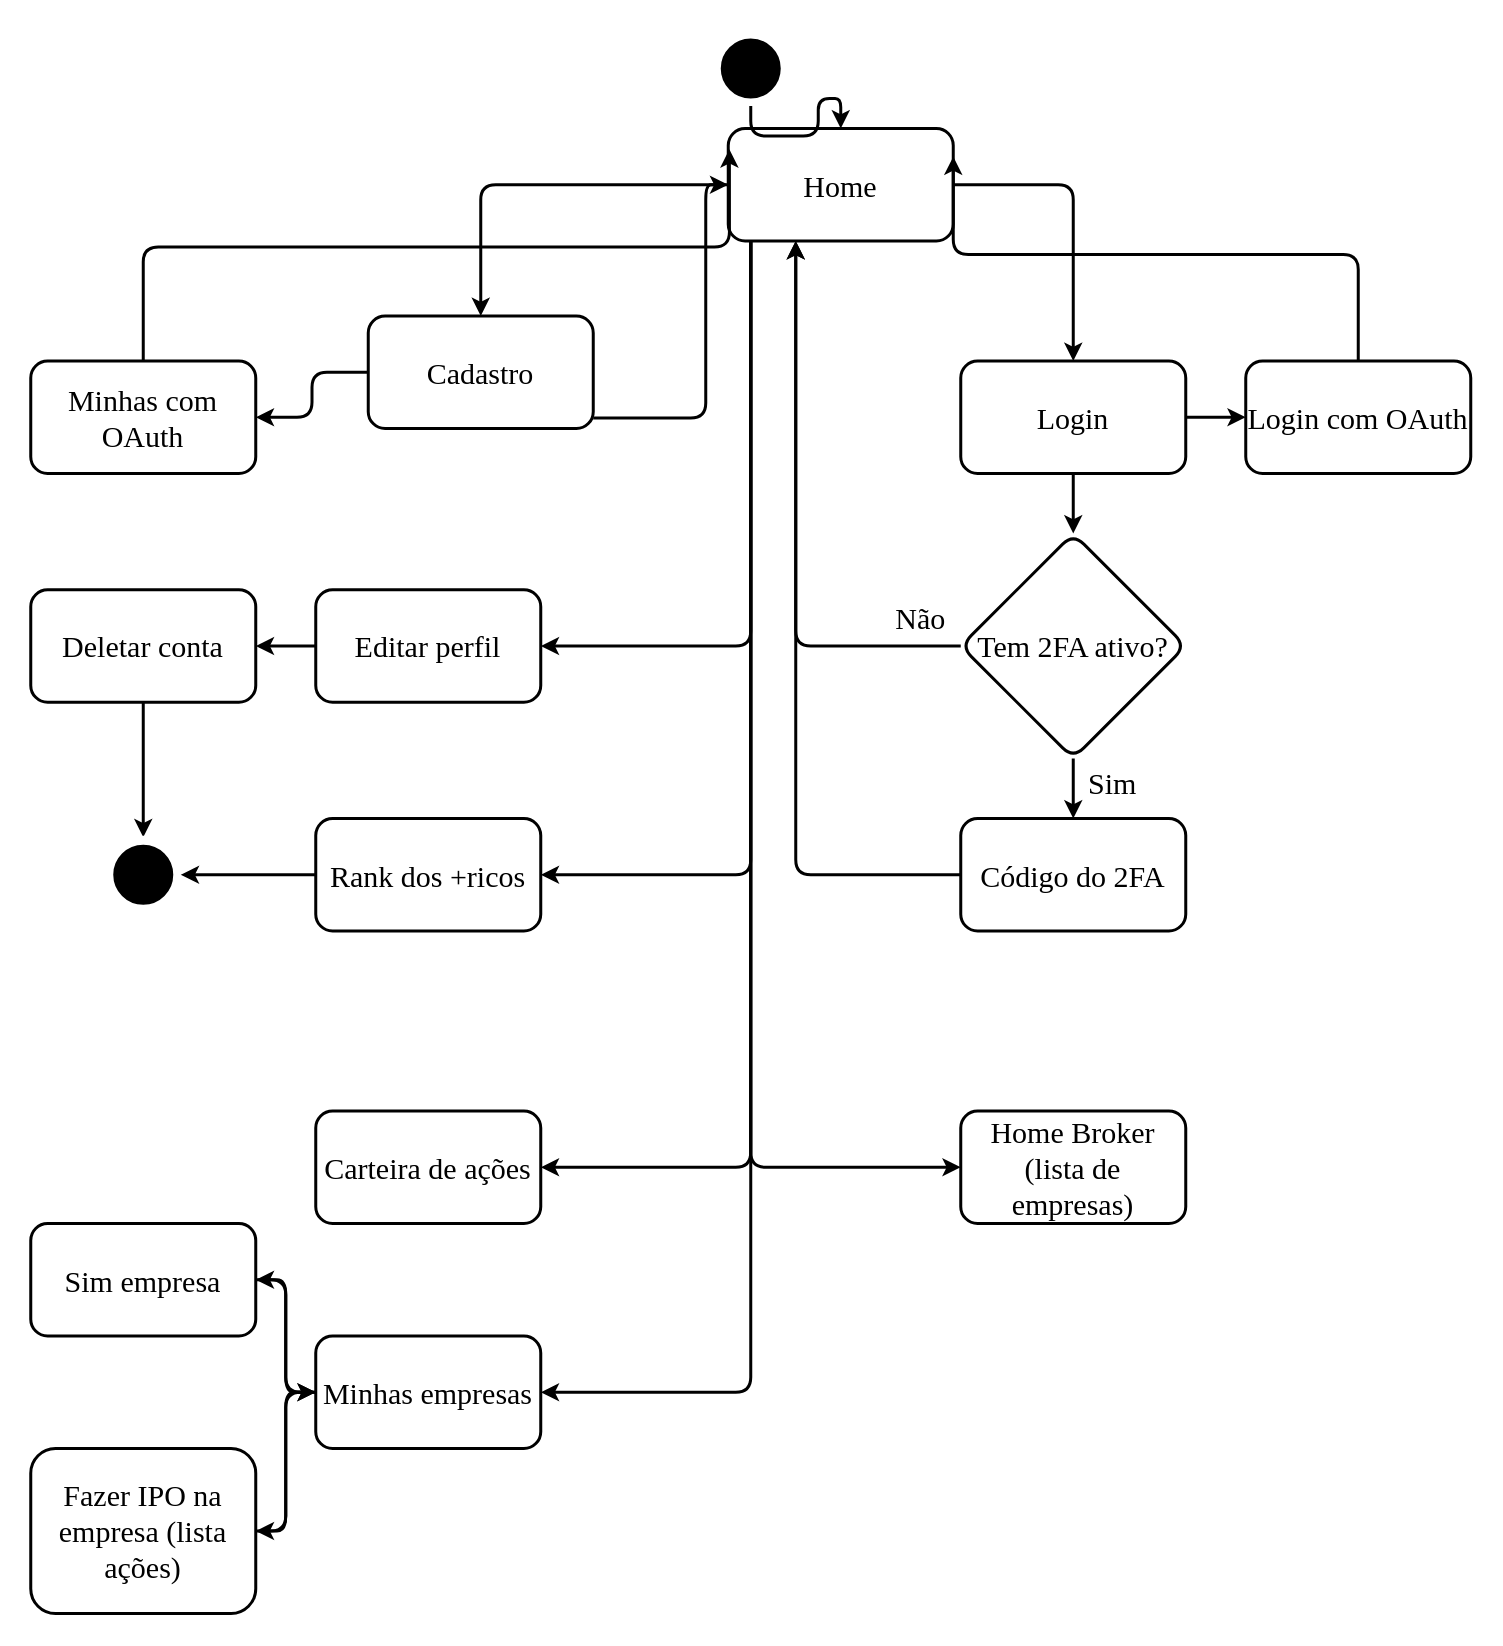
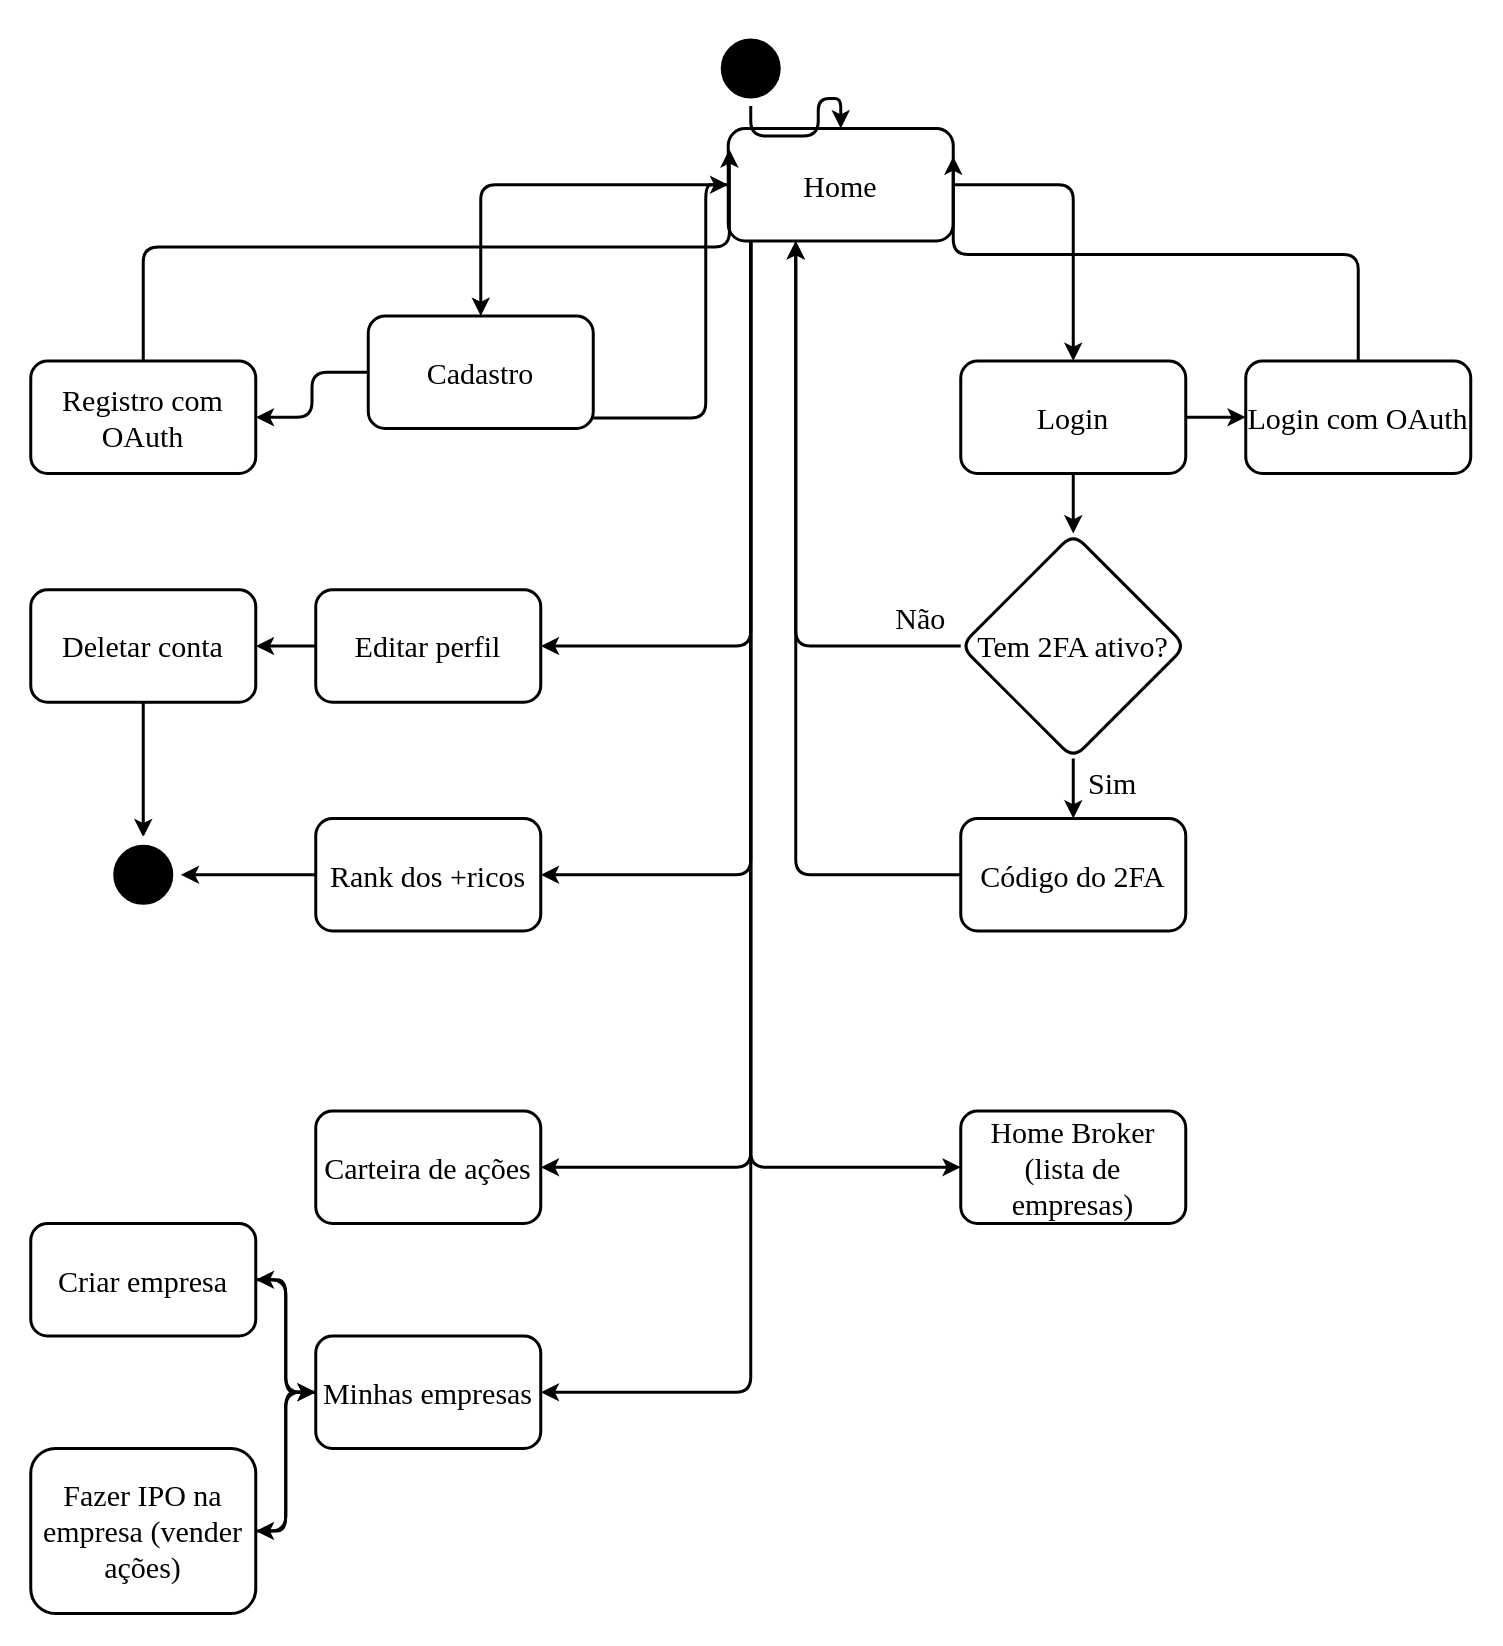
(143, 418) -> (143, 418)
(143, 1280) -> (143, 1280)
(143, 1531) -> (143, 1531)
